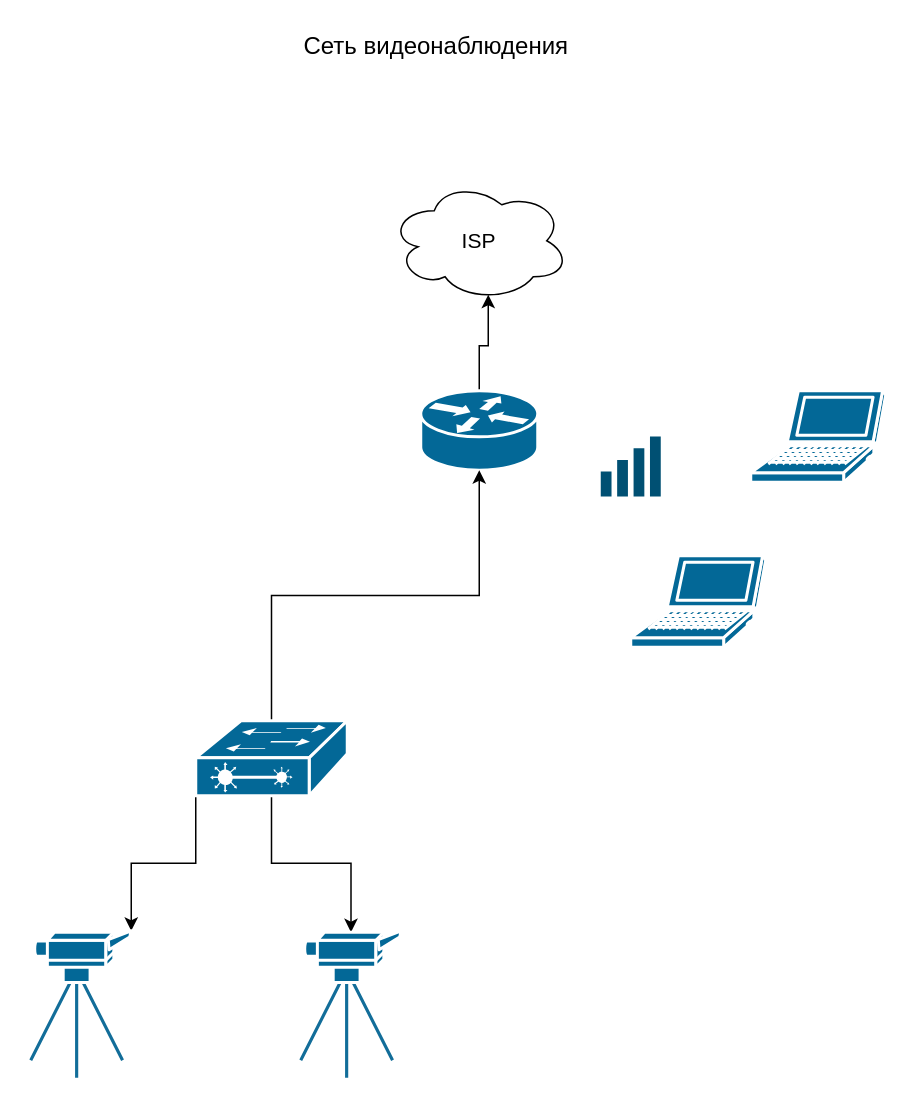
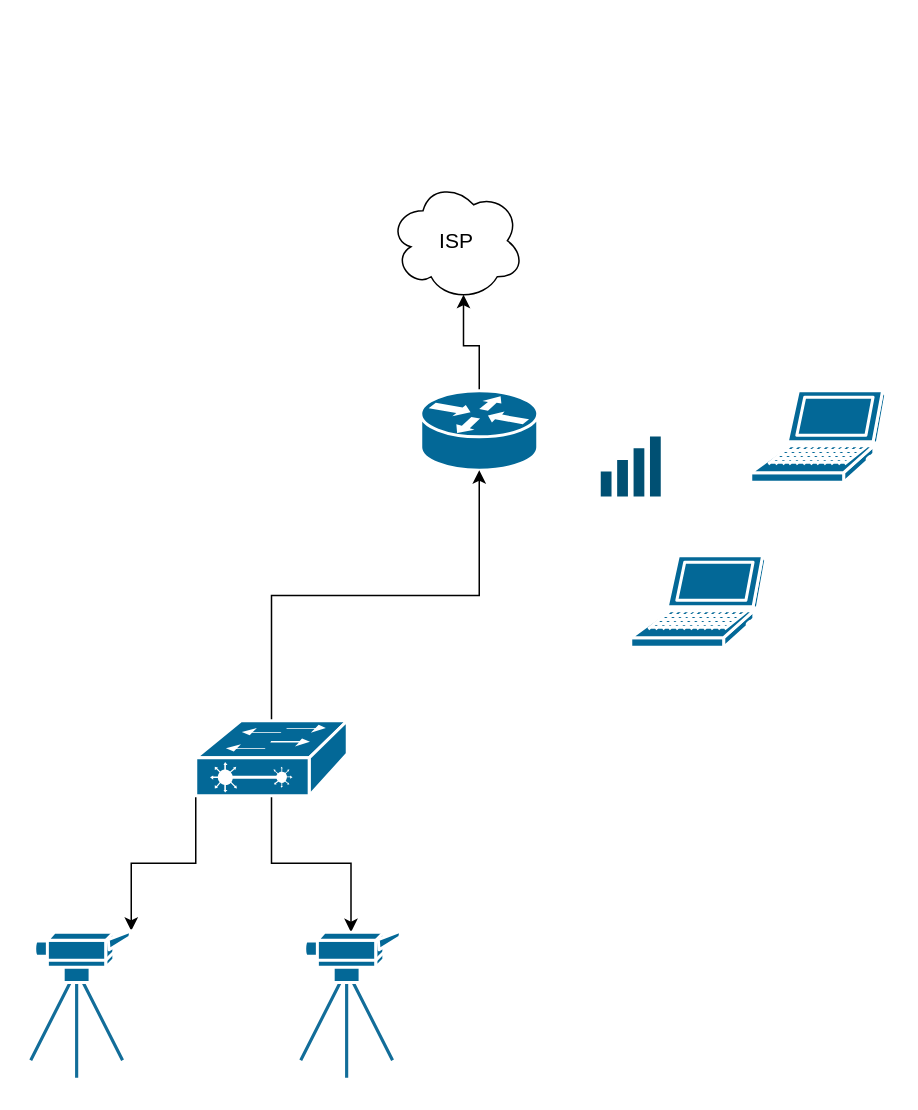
(436, 46) -> none
(479, 241) -> (457, 241)
